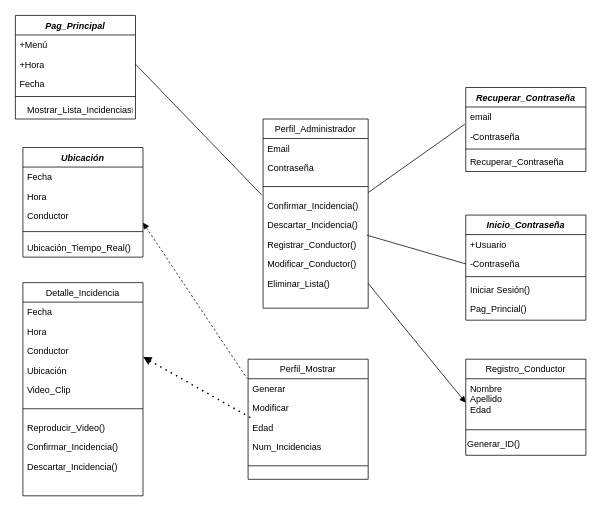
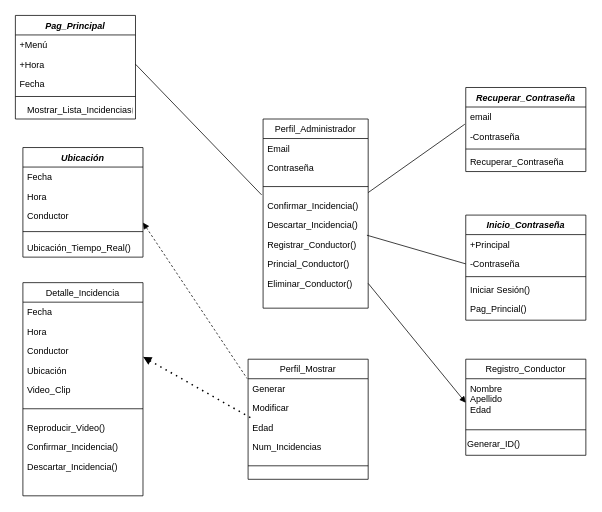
(488, 245) -> (491, 245)
(318, 264) -> (314, 264)
(303, 284) -> (314, 284)
